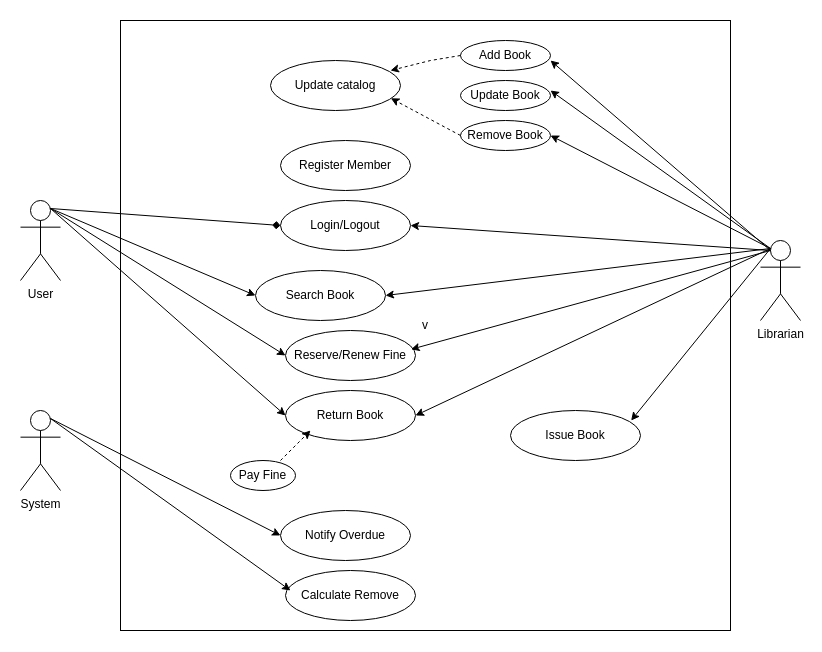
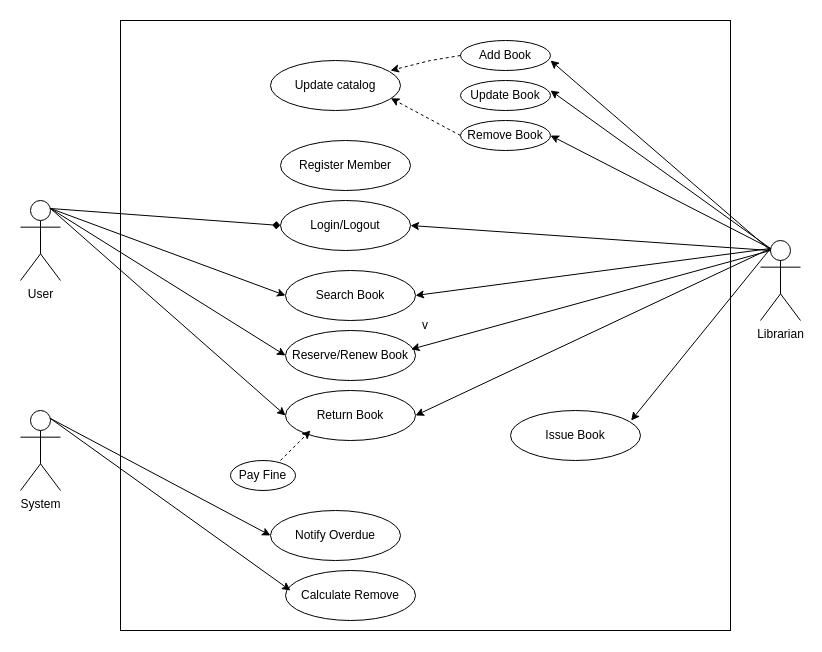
(321, 296) -> (351, 296)
(351, 356) -> (351, 356)
(346, 536) -> (336, 536)
